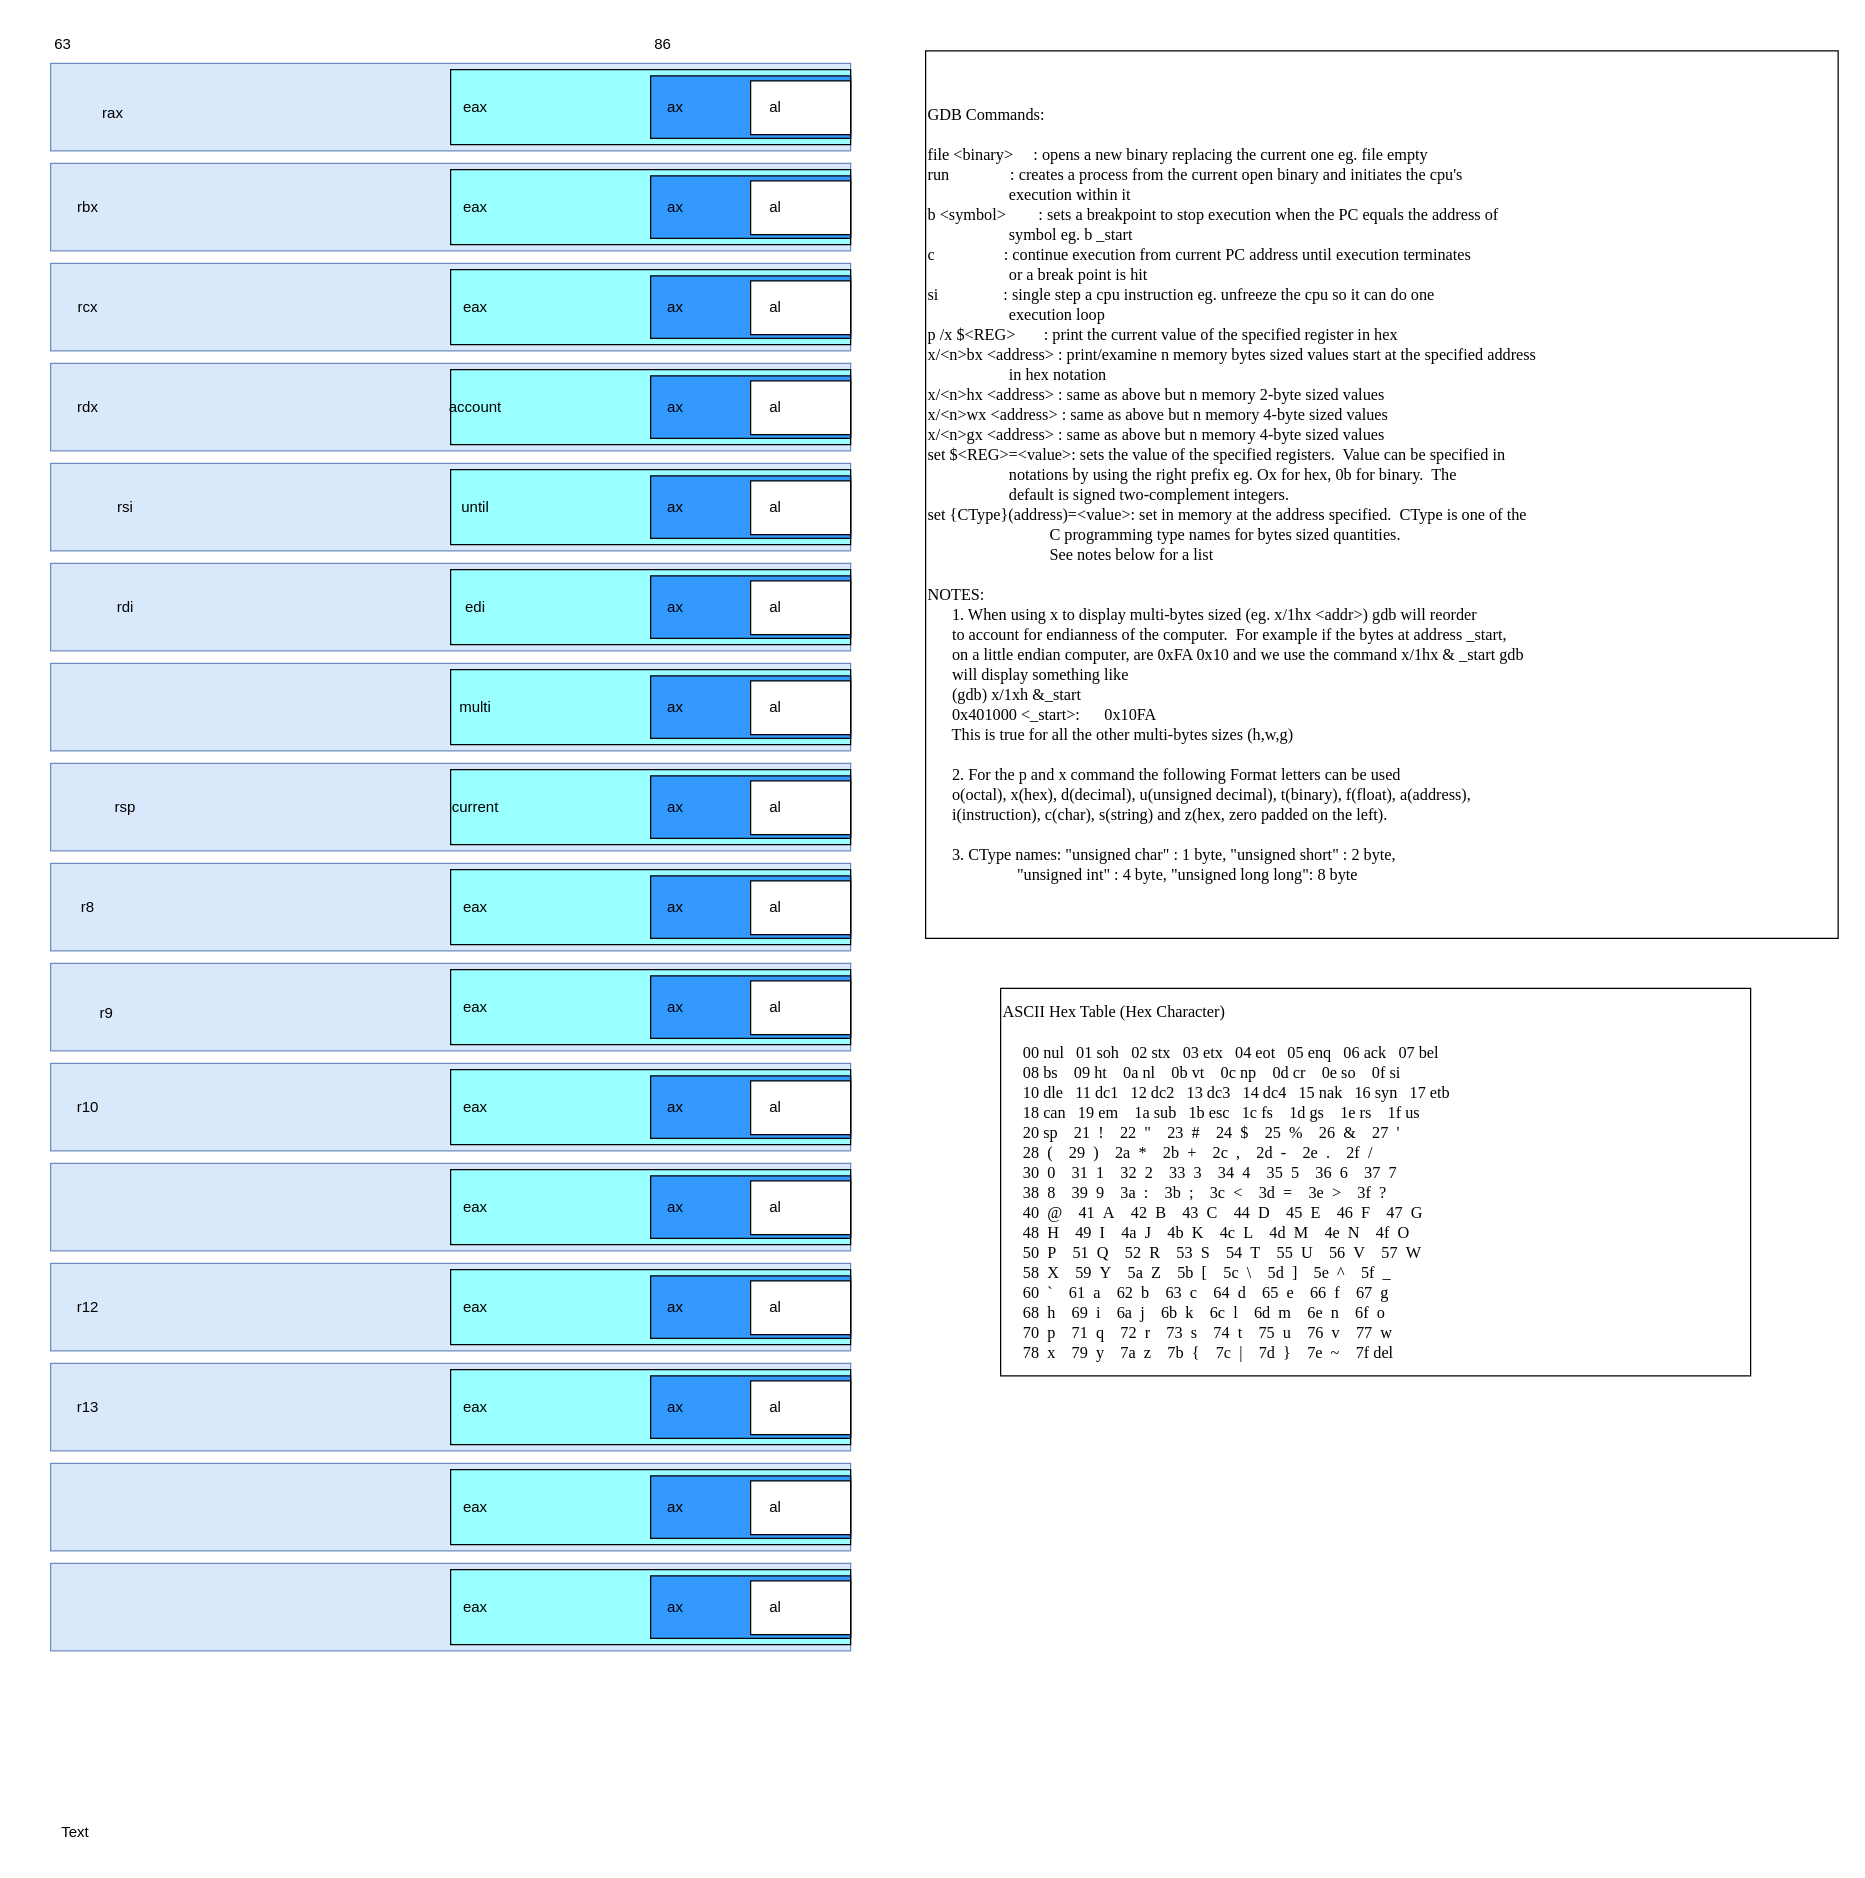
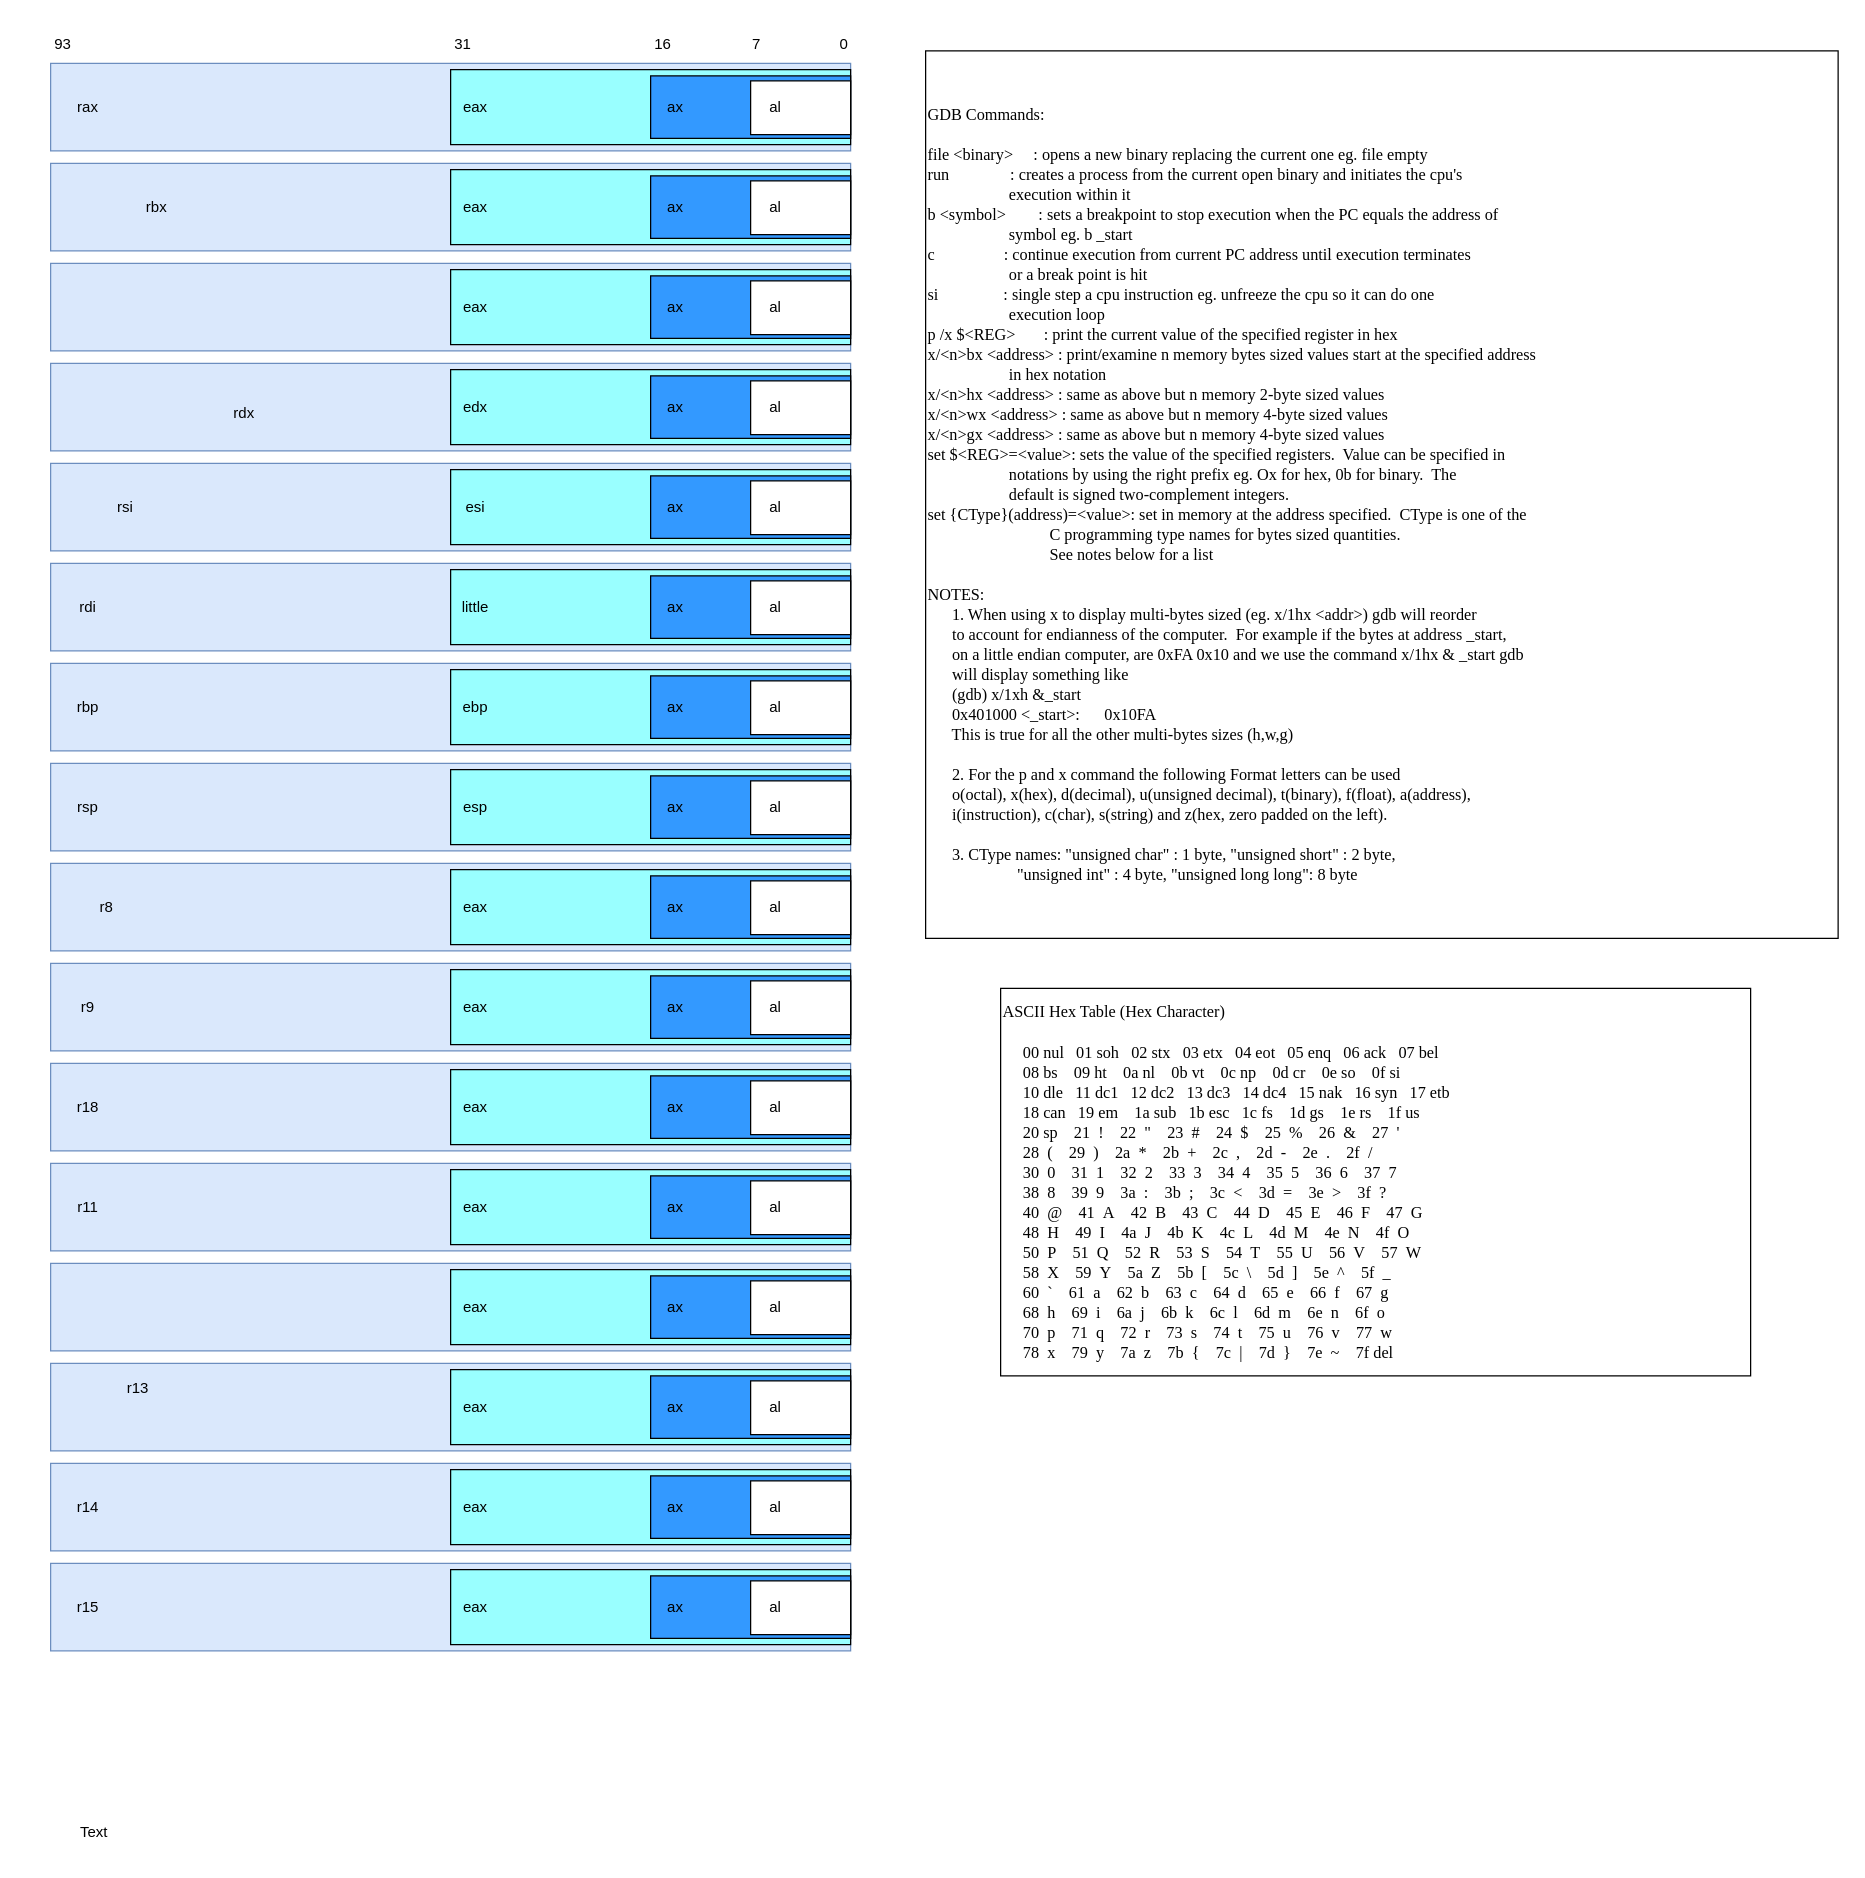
(63, 44) -> (63, 44)
none -> (463, 44)
(663, 44) -> (663, 44)
none -> (757, 44)
none -> (844, 44)
(113, 113) -> (88, 107)
(88, 207) -> (157, 207)
(88, 307) -> none
(88, 407) -> (244, 413)
(476, 407) -> (476, 407)
(476, 507) -> (476, 507)
(126, 607) -> (88, 607)
(476, 607) -> (476, 607)
none -> (88, 707)
(476, 707) -> (476, 707)
(126, 807) -> (88, 807)
(476, 807) -> (476, 807)
(88, 907) -> (107, 907)
(107, 1013) -> (88, 1007)
(88, 1107) -> (88, 1107)
none -> (88, 1207)
(88, 1307) -> none
(88, 1407) -> (138, 1388)
none -> (88, 1507)
none -> (88, 1607)
(76, 1832) -> (94, 1832)
